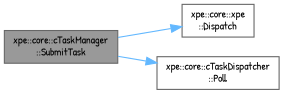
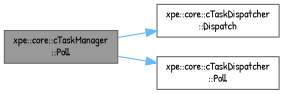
(218, 21) -> (218, 21)
(61, 47) -> (61, 47)
